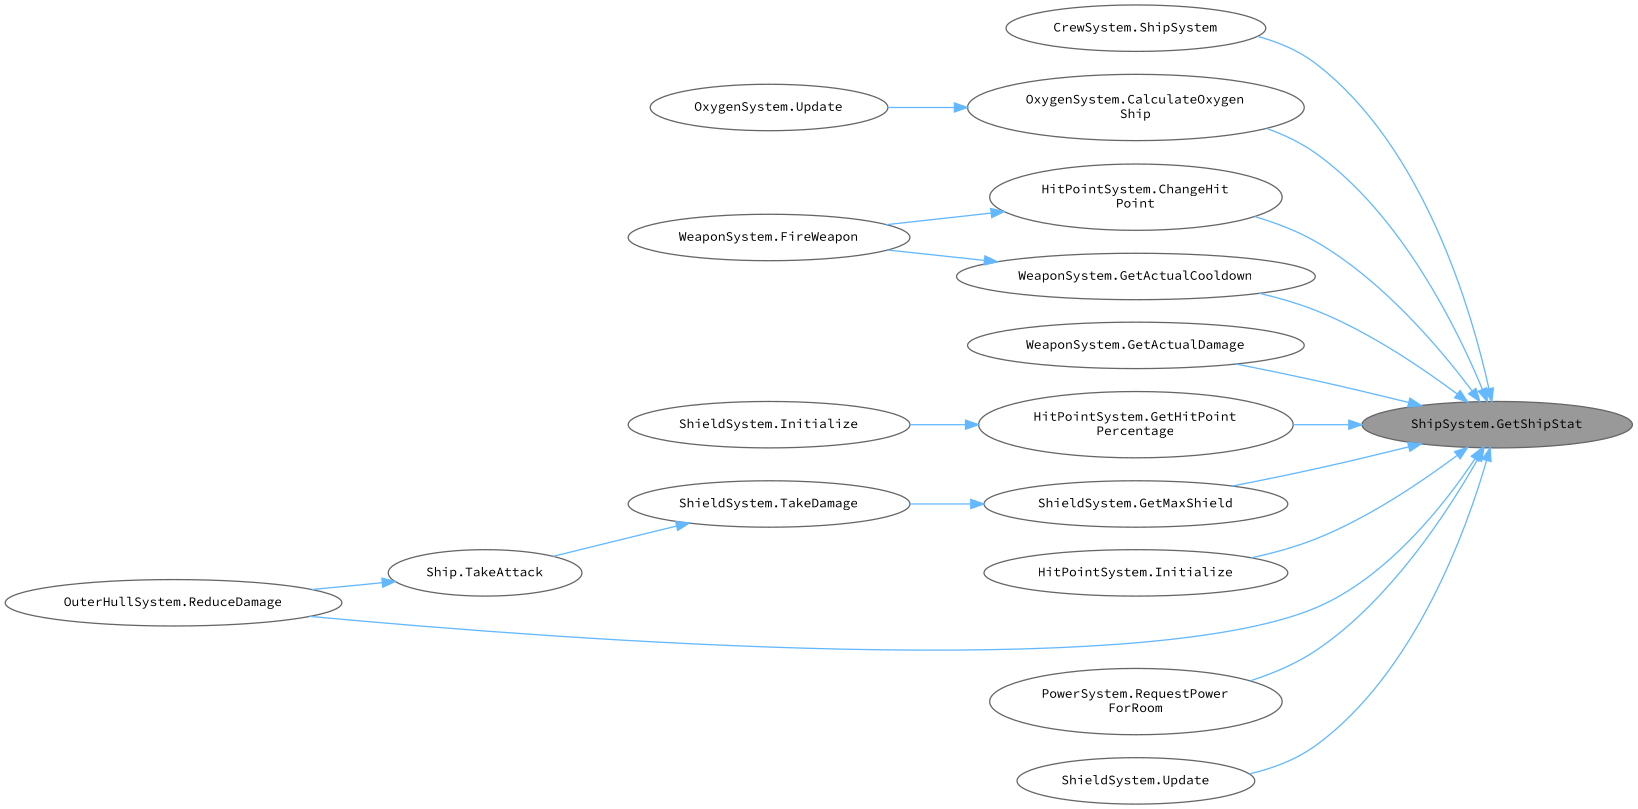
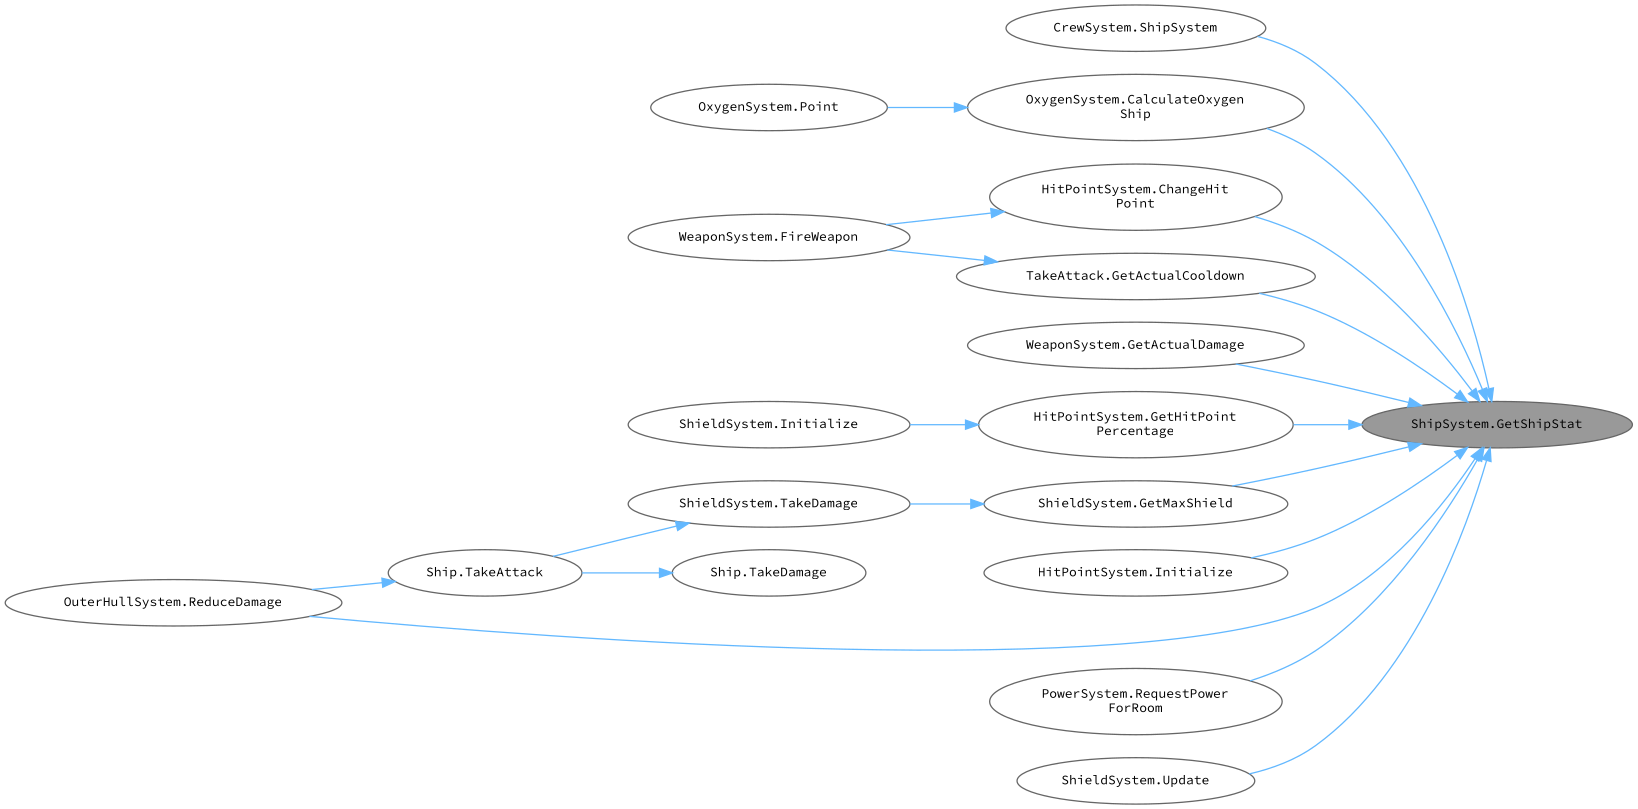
(769, 107) -> (769, 107)
(1136, 276) -> (1136, 276)
none -> (769, 573)
